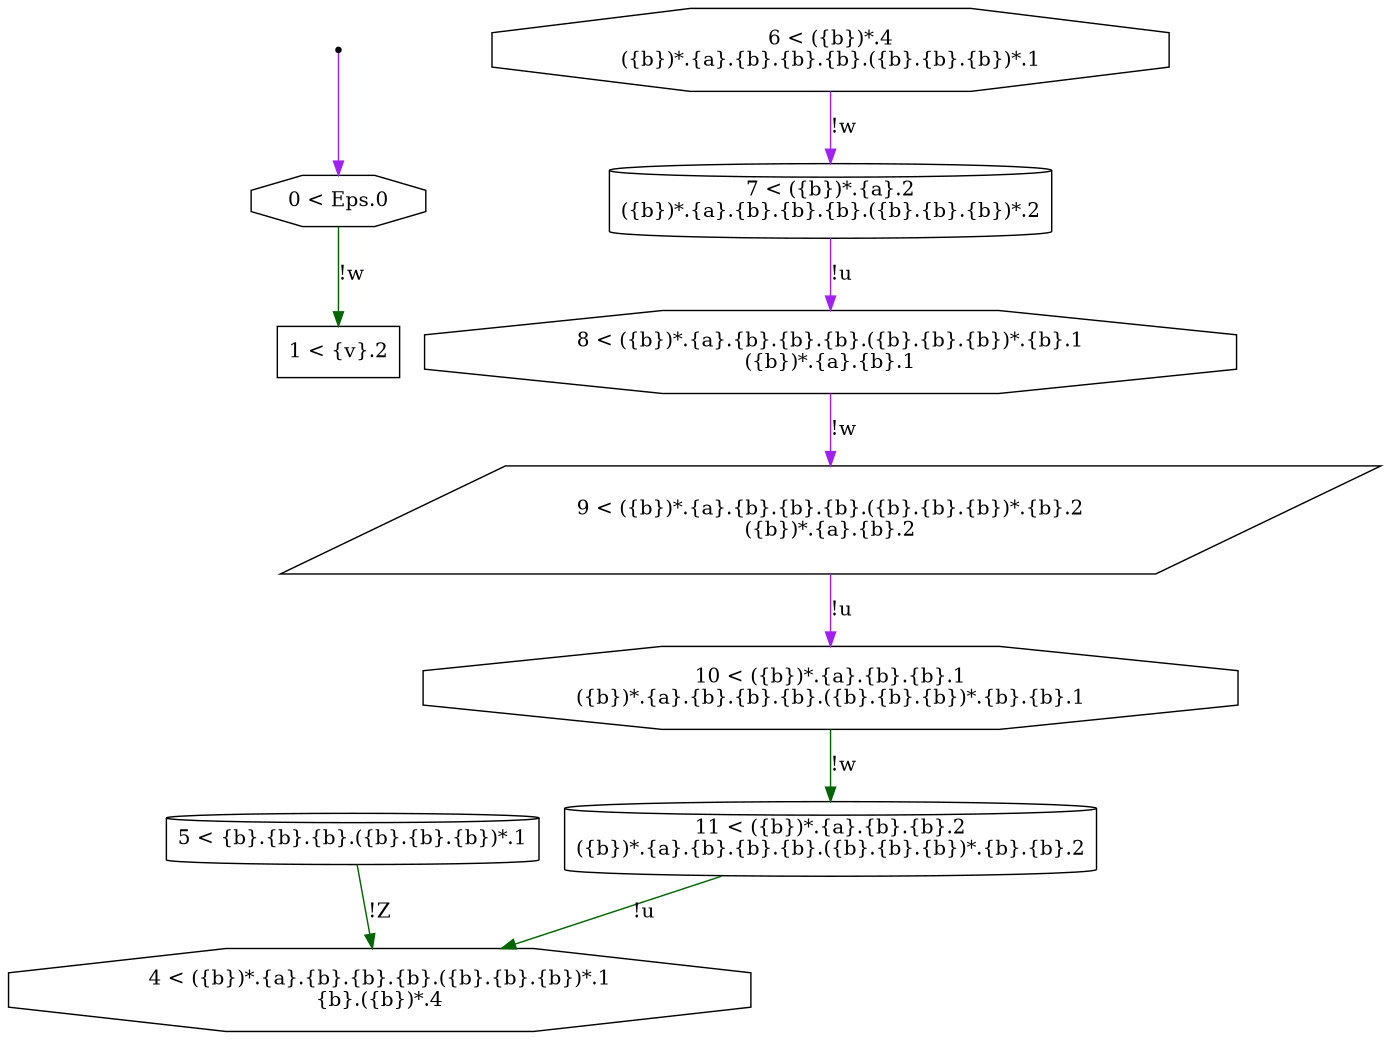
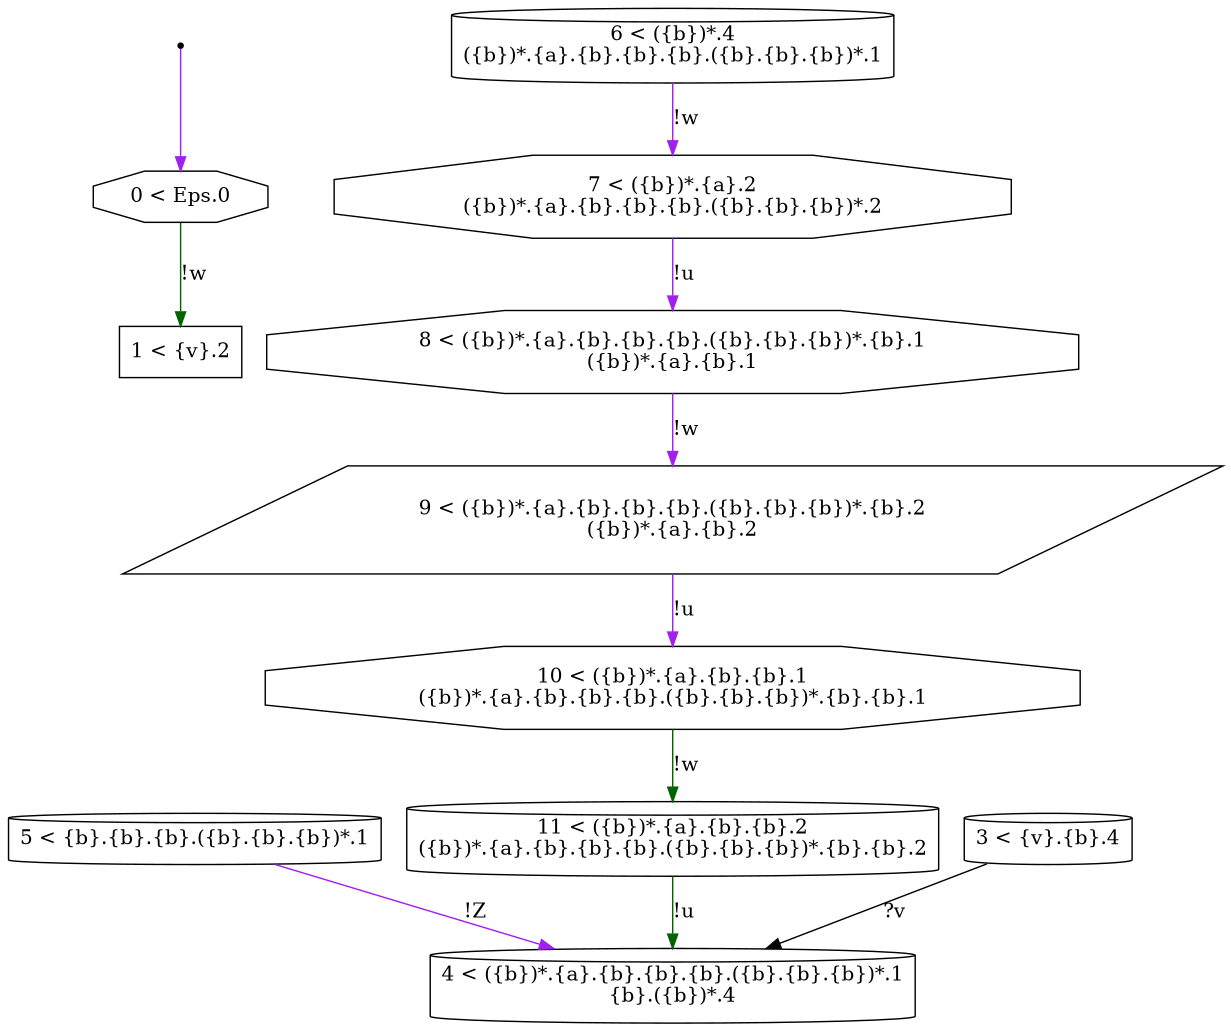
(831, 50) -> (673, 46)
(831, 201) -> (673, 197)
none -> (1048, 839)
(363, 899) -> (408, 904)
(380, 990) -> (673, 986)
